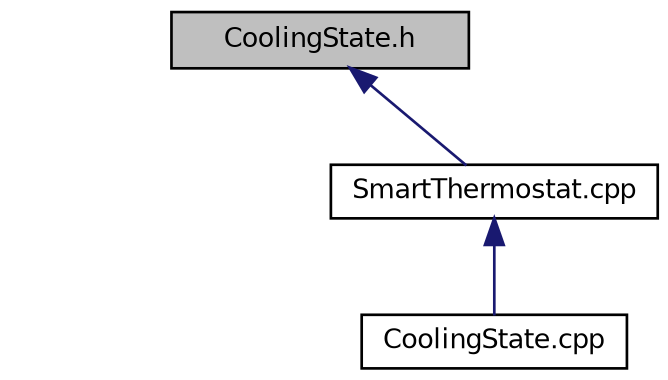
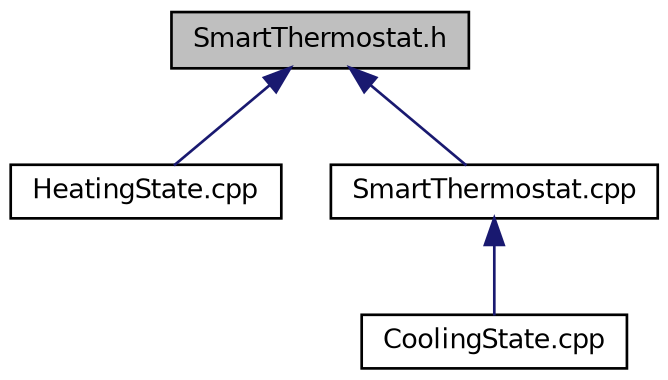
(320, 40) -> (320, 40)
none -> (146, 192)
